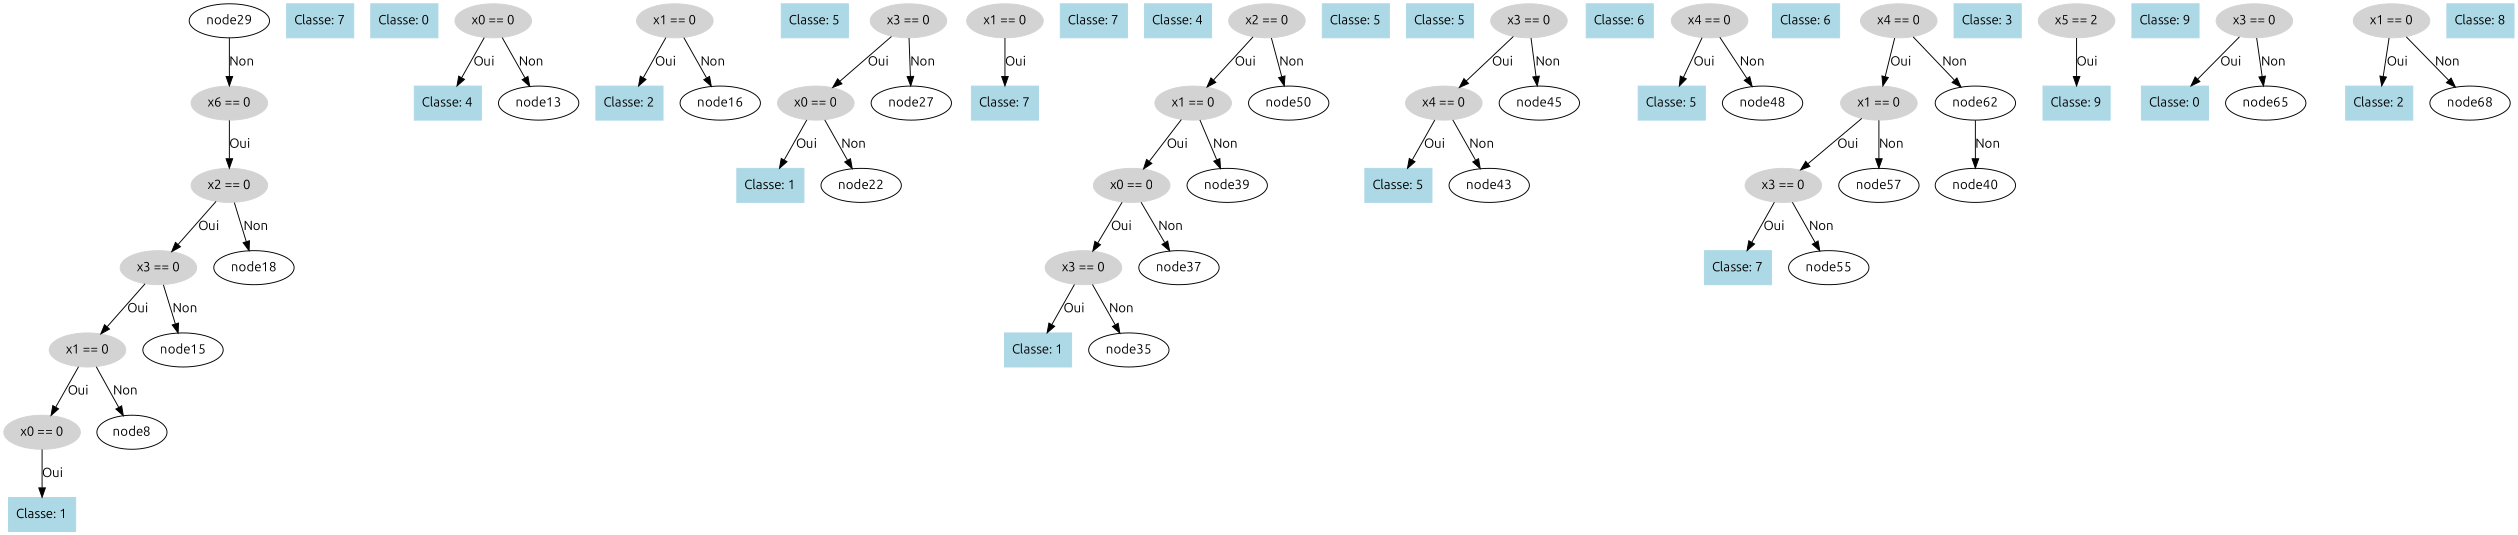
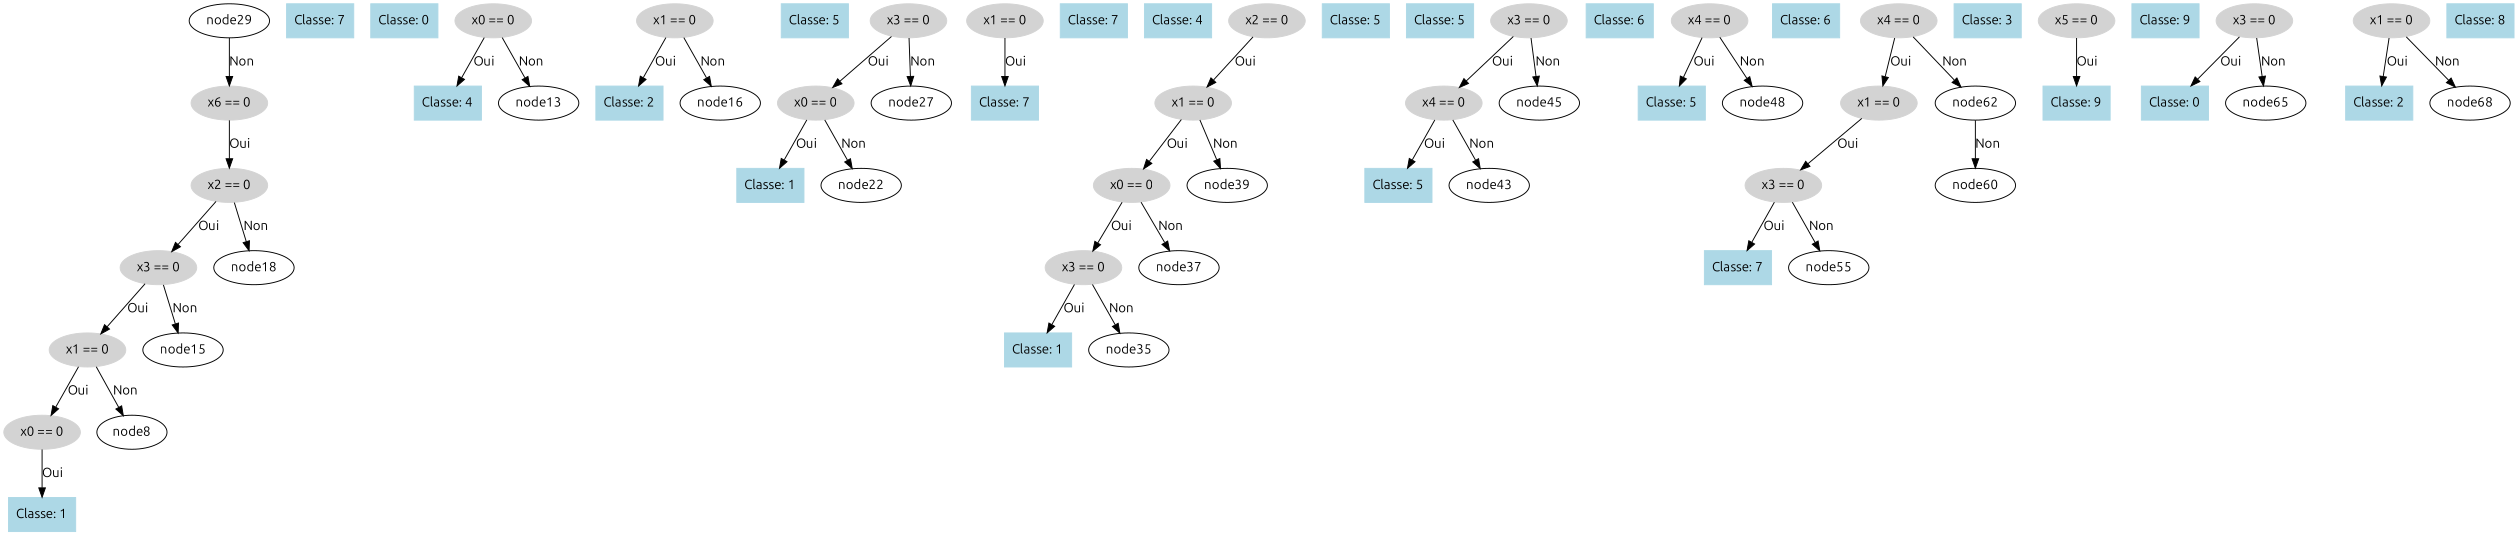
(2077, 21) -> (2077, 21)
(1289, 103) -> none
(1879, 185) -> none
(1975, 185) -> (1975, 185)
